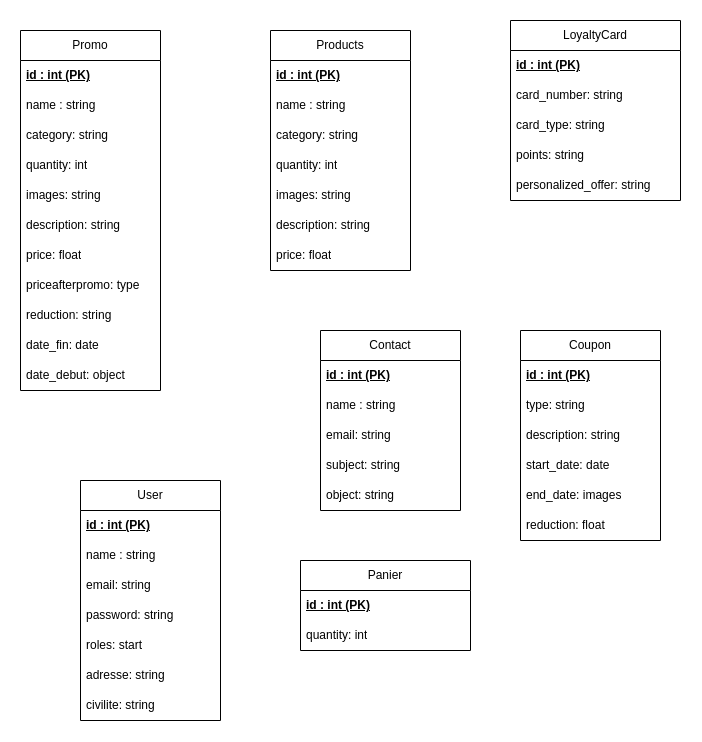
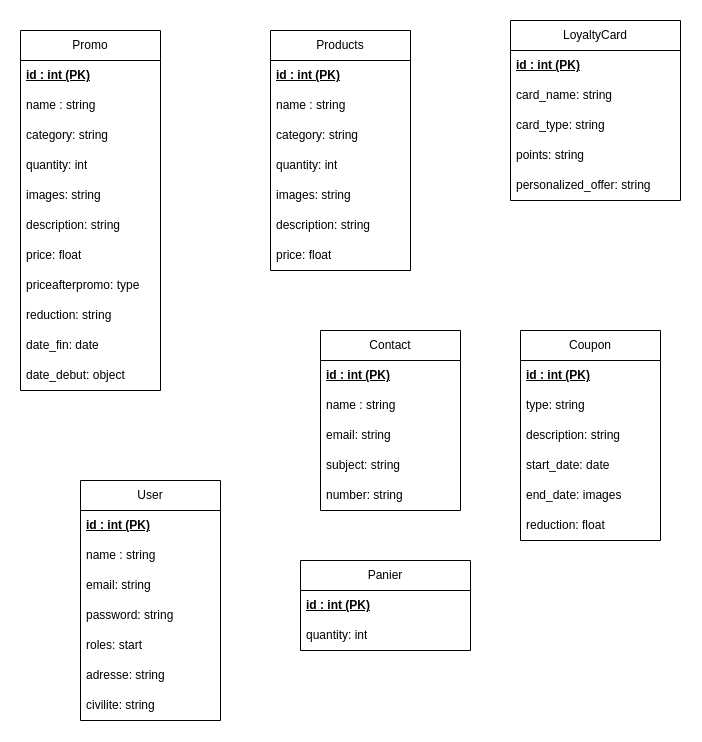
(576, 96) -> (569, 96)
(369, 496) -> (369, 496)
